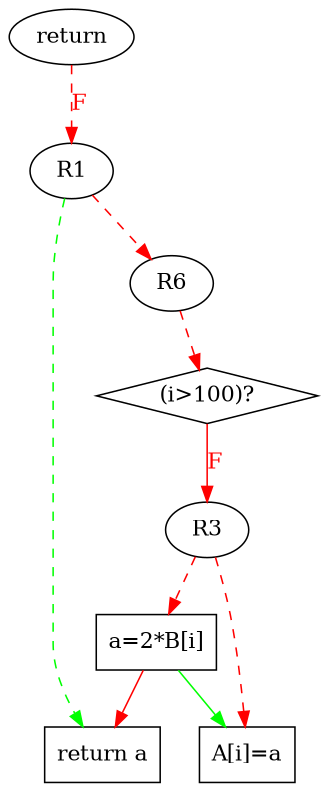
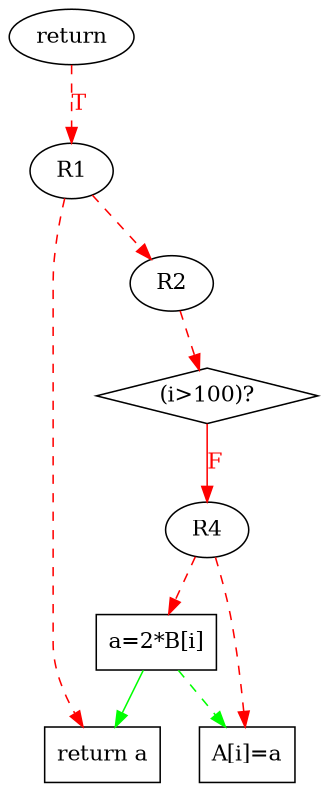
(79, 104) -> (79, 104)
(172, 283) -> (172, 283)
(53, 457) -> (53, 457)
(207, 530) -> (207, 530)
(133, 692) -> (133, 692)
(197, 693) -> (197, 693)
